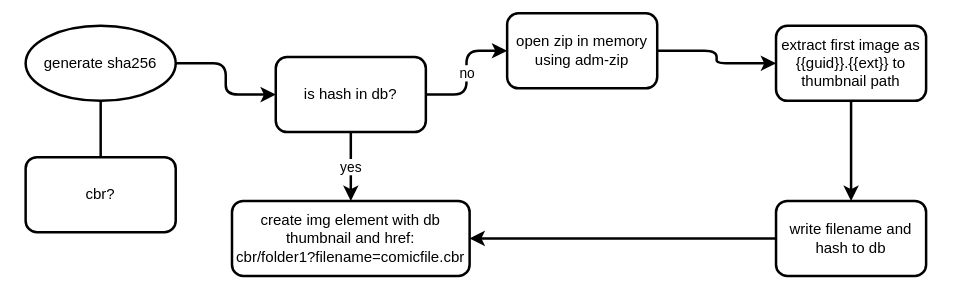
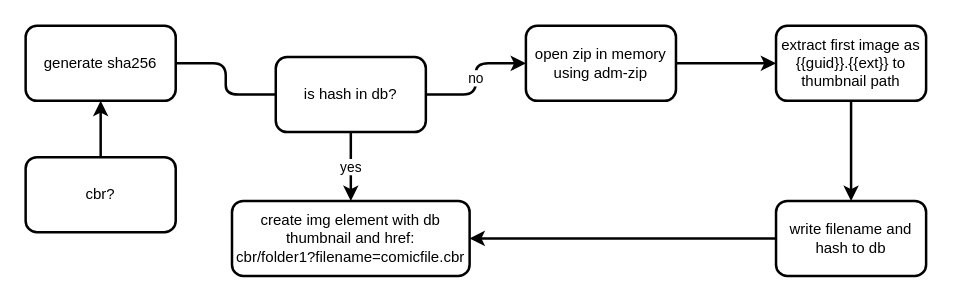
(582, 51) -> (601, 63)
(101, 63) -> (101, 63)
(263, 94) -> (267, 94)
(101, 109) -> (101, 113)
